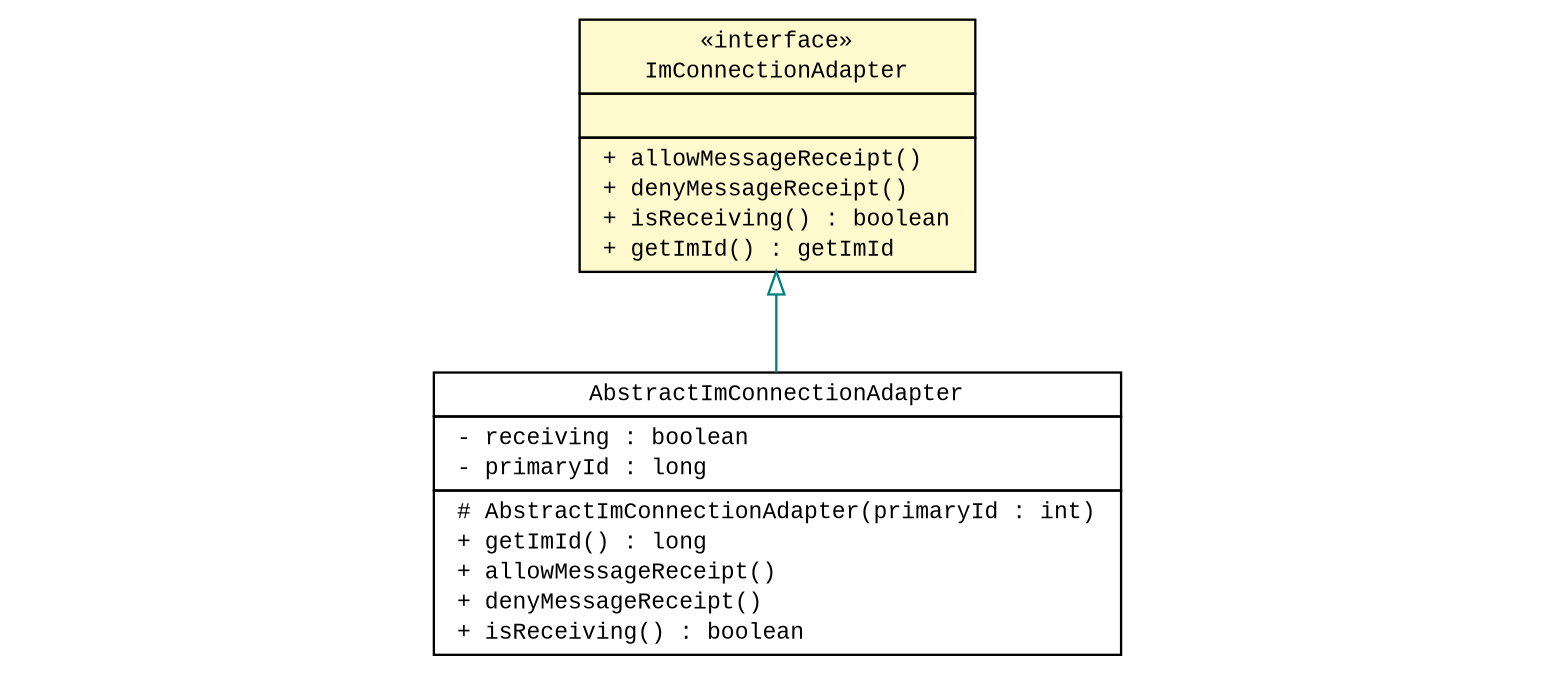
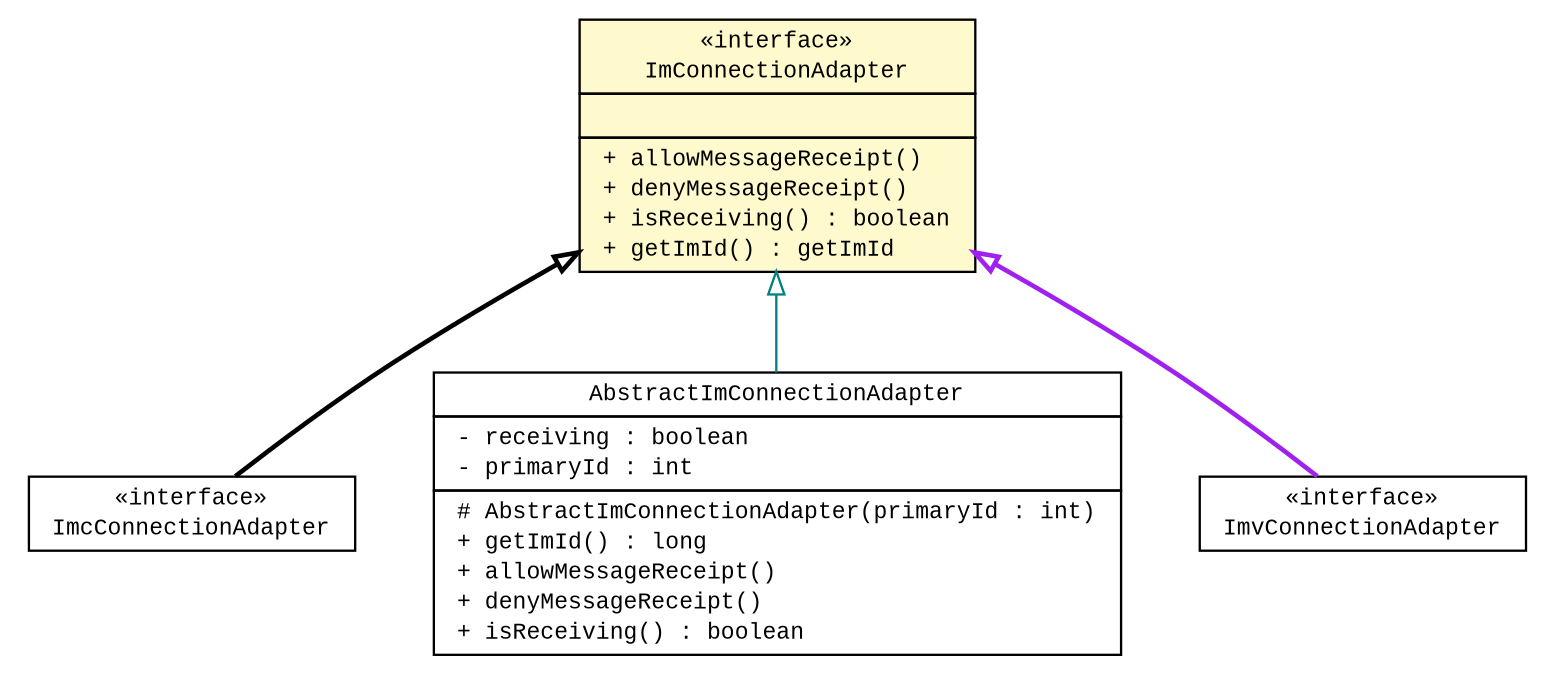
(583, 467) -> (576, 467)
none -> (191, 514)
none -> (1362, 514)
